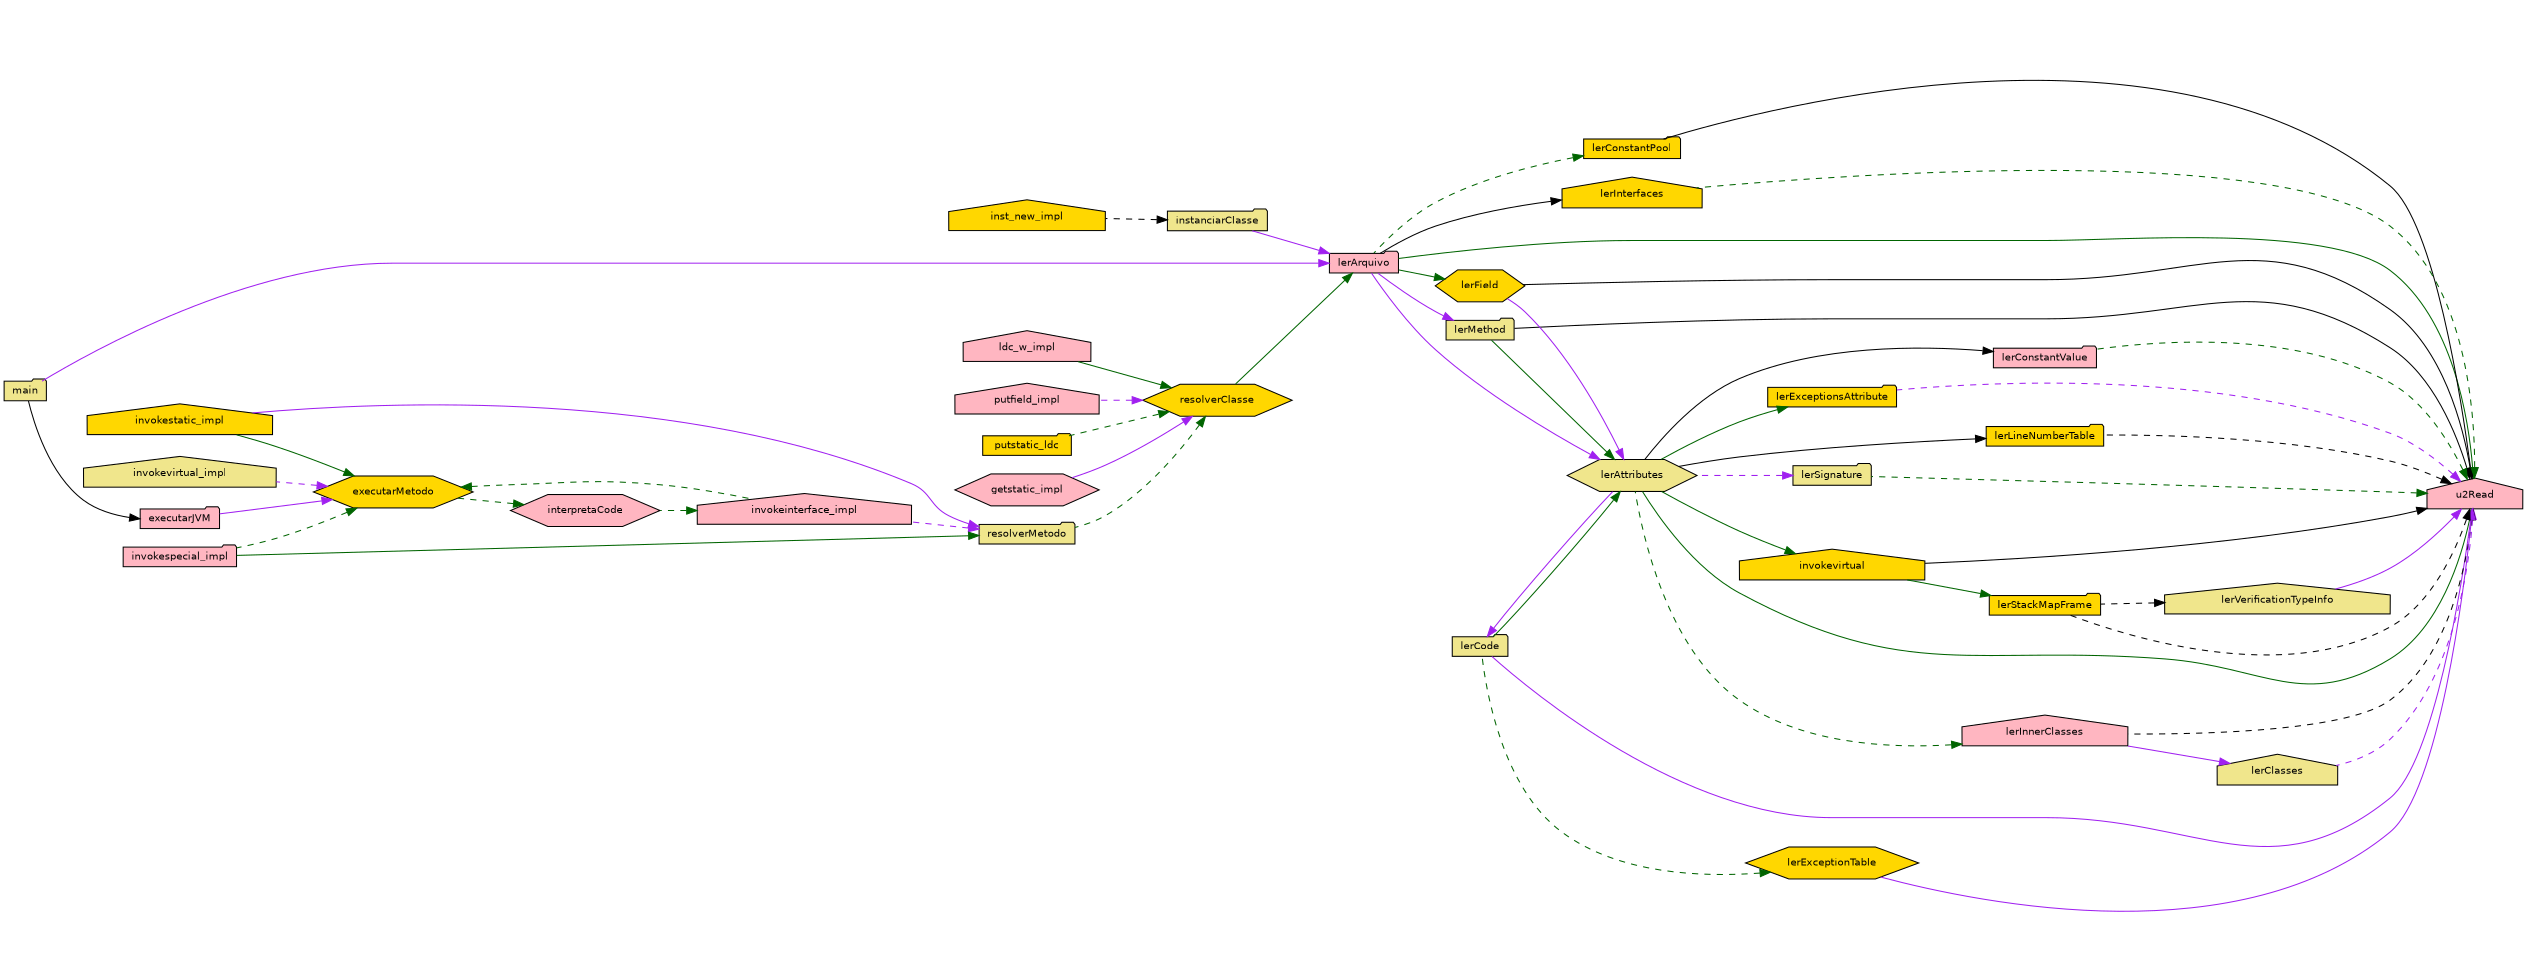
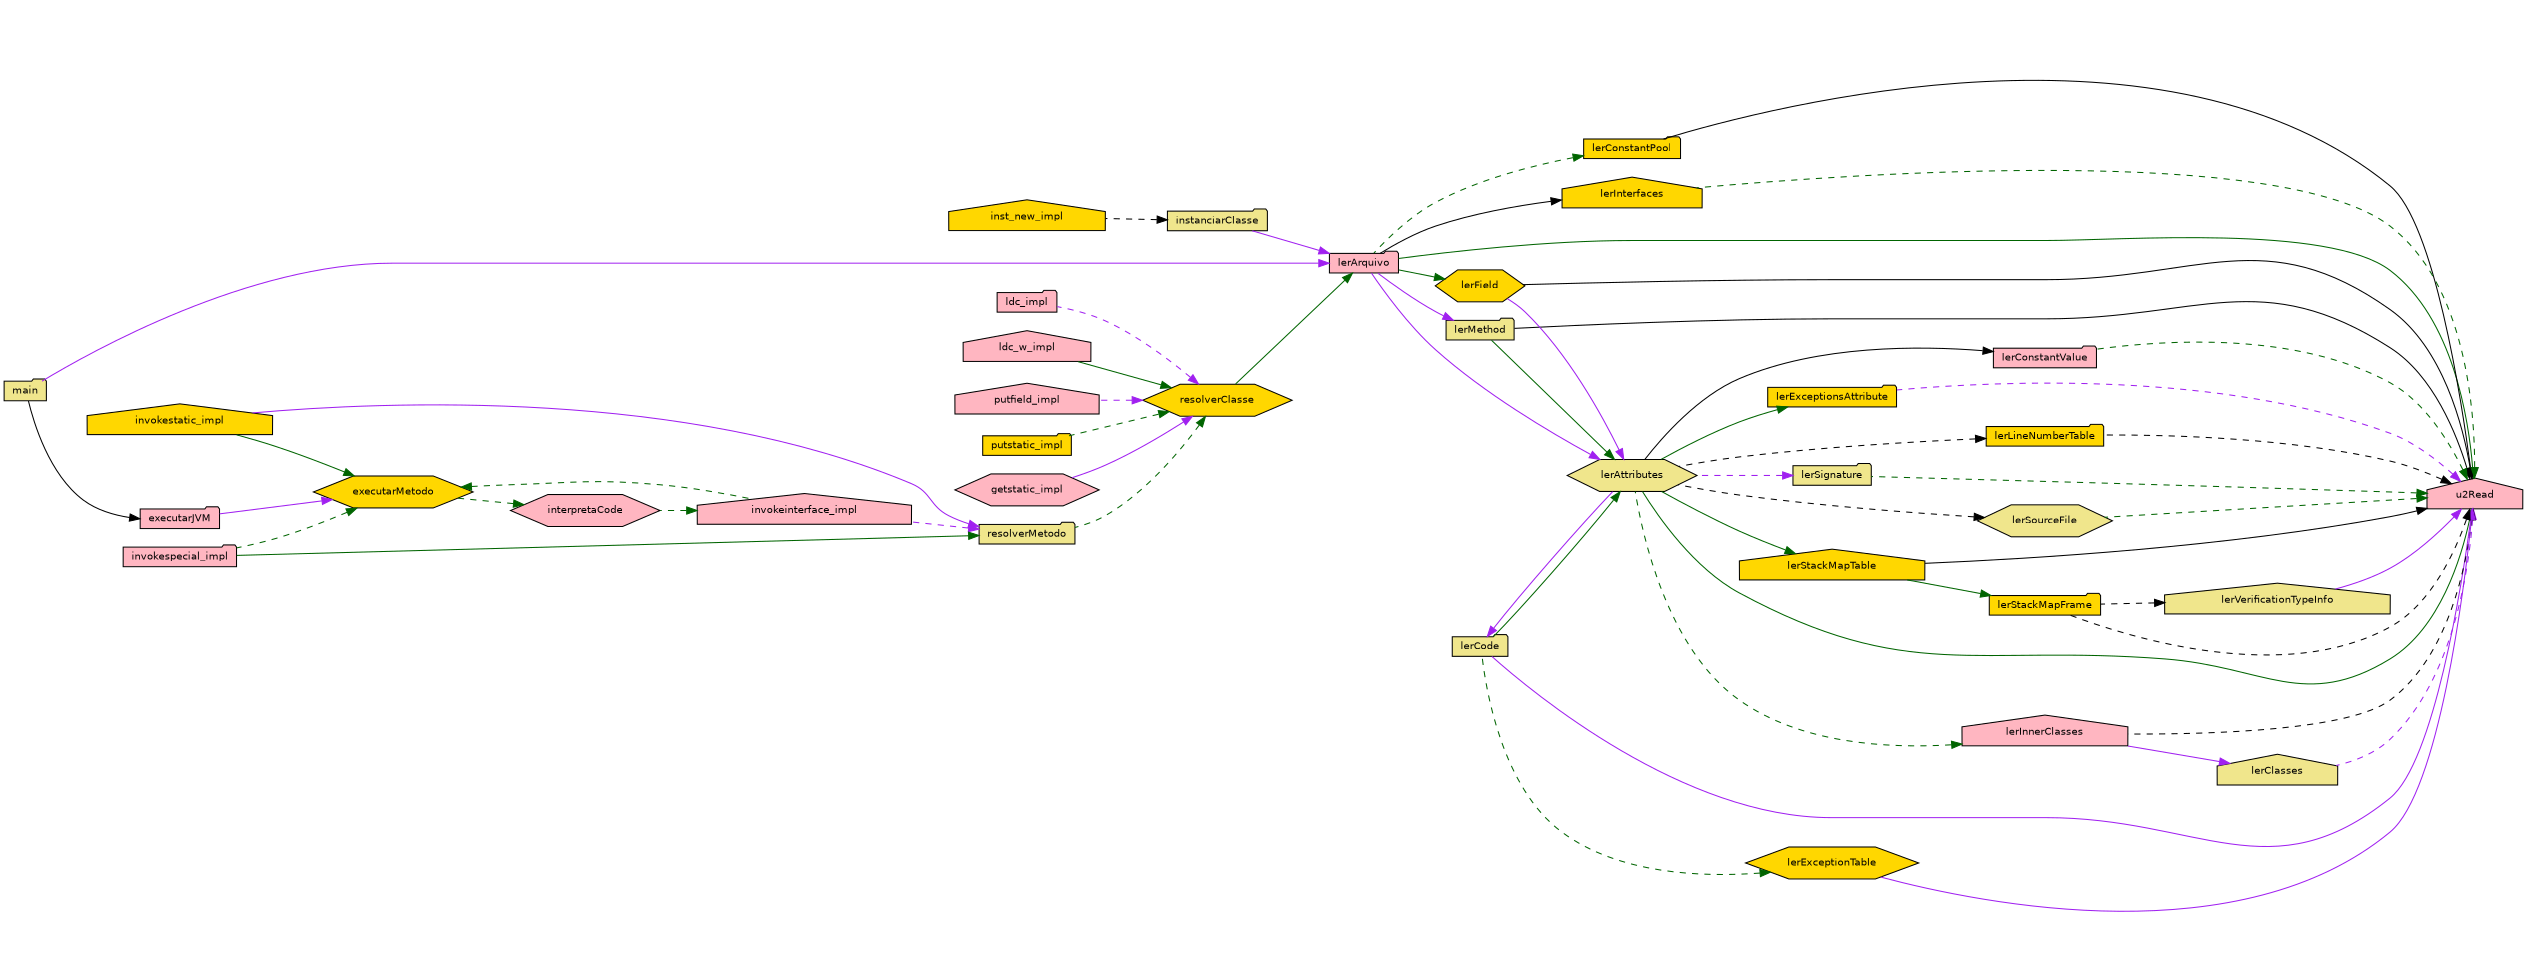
none -> (1027, 302)
(1027, 446) -> (1027, 446)
(1827, 448) -> (1827, 448)
(180, 473) -> none
none -> (2045, 521)
(1832, 566) -> (1832, 566)
